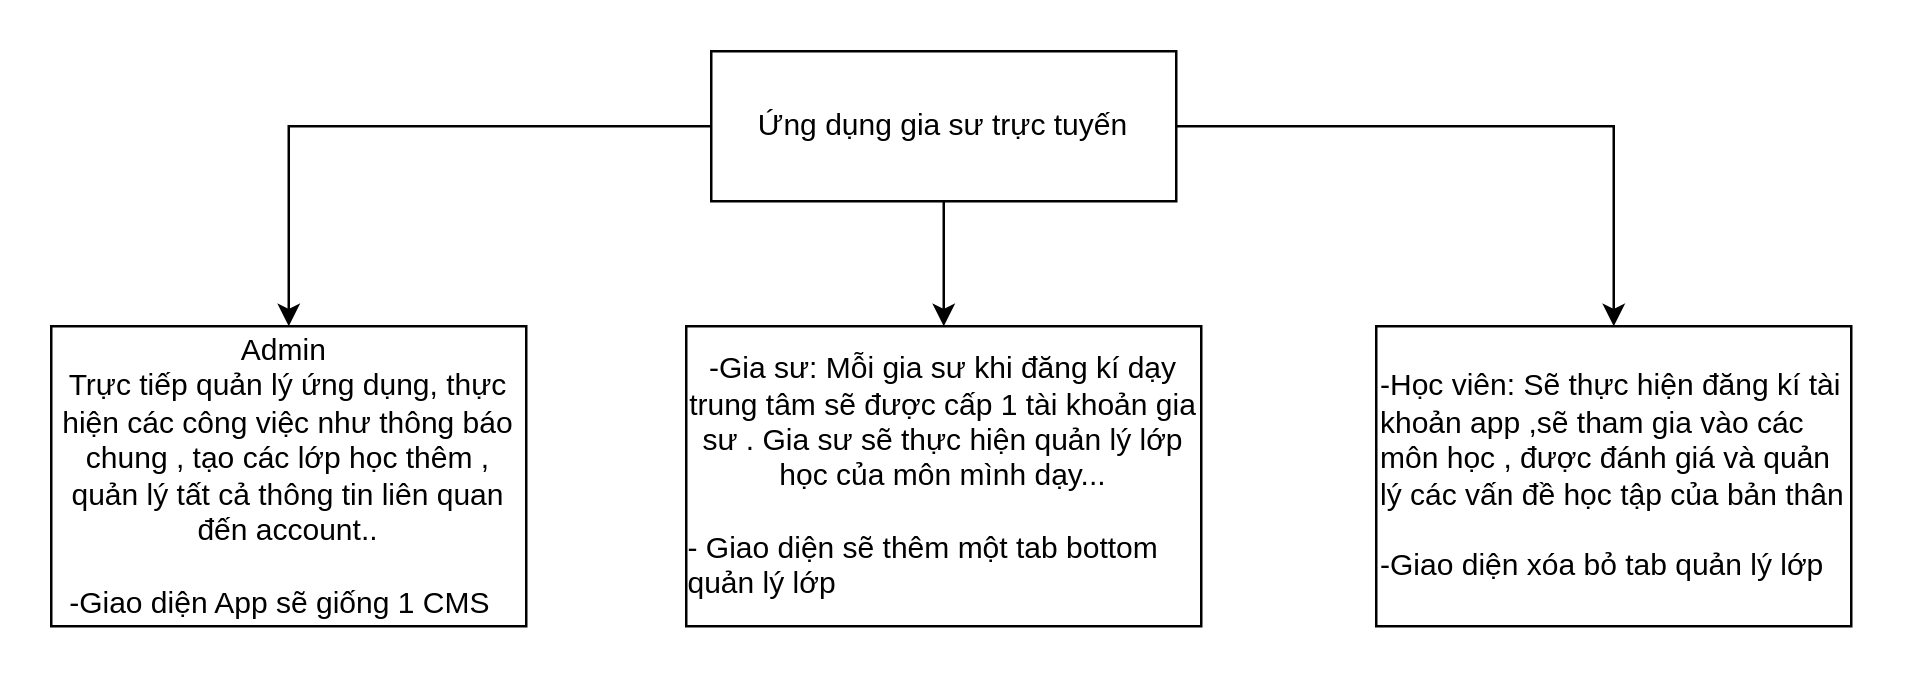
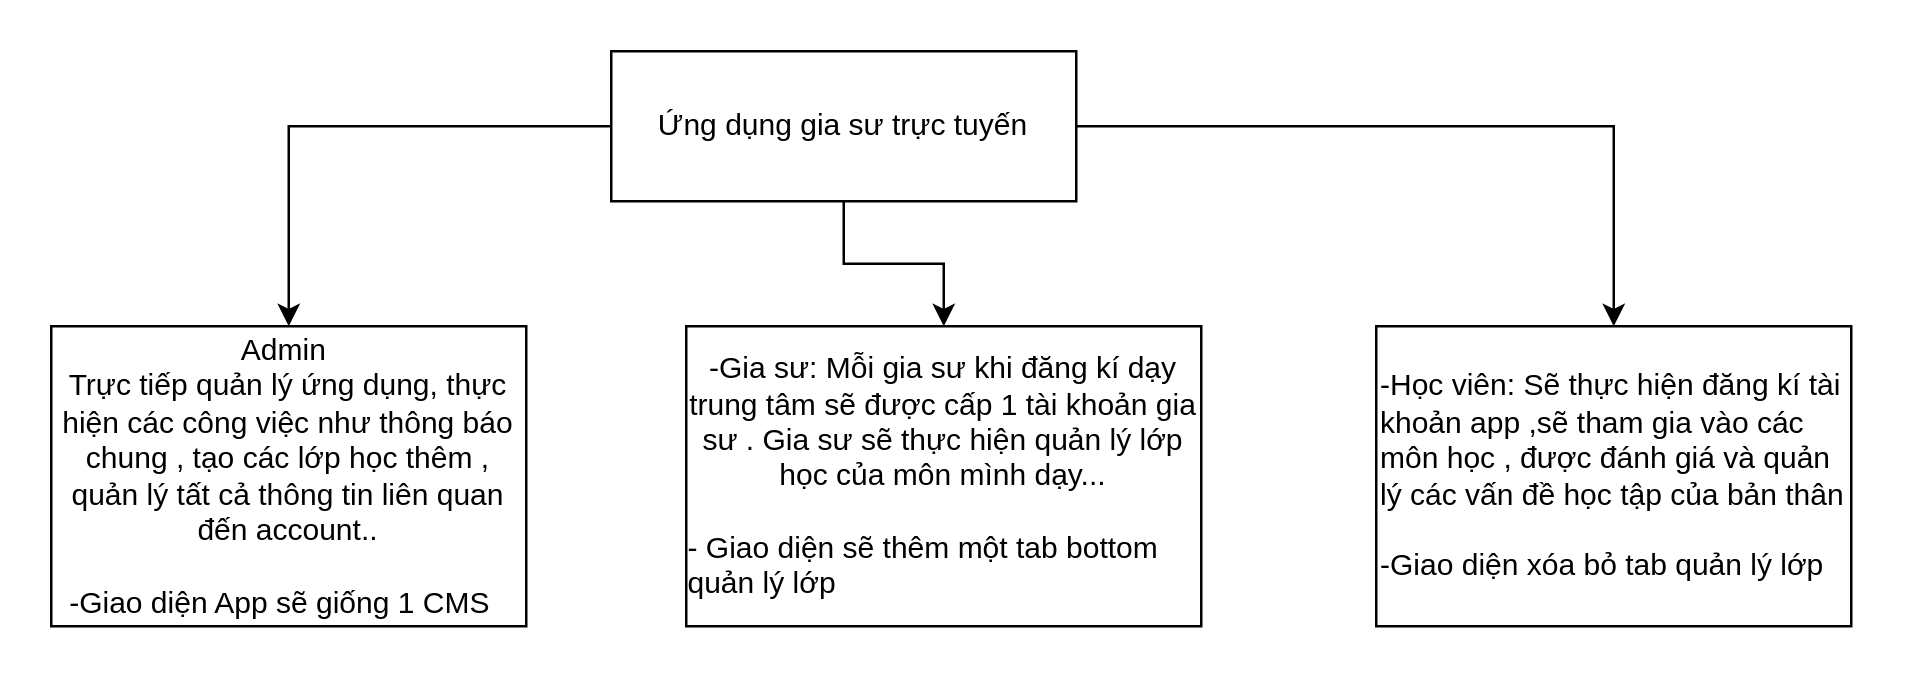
(944, 126) -> (844, 126)
